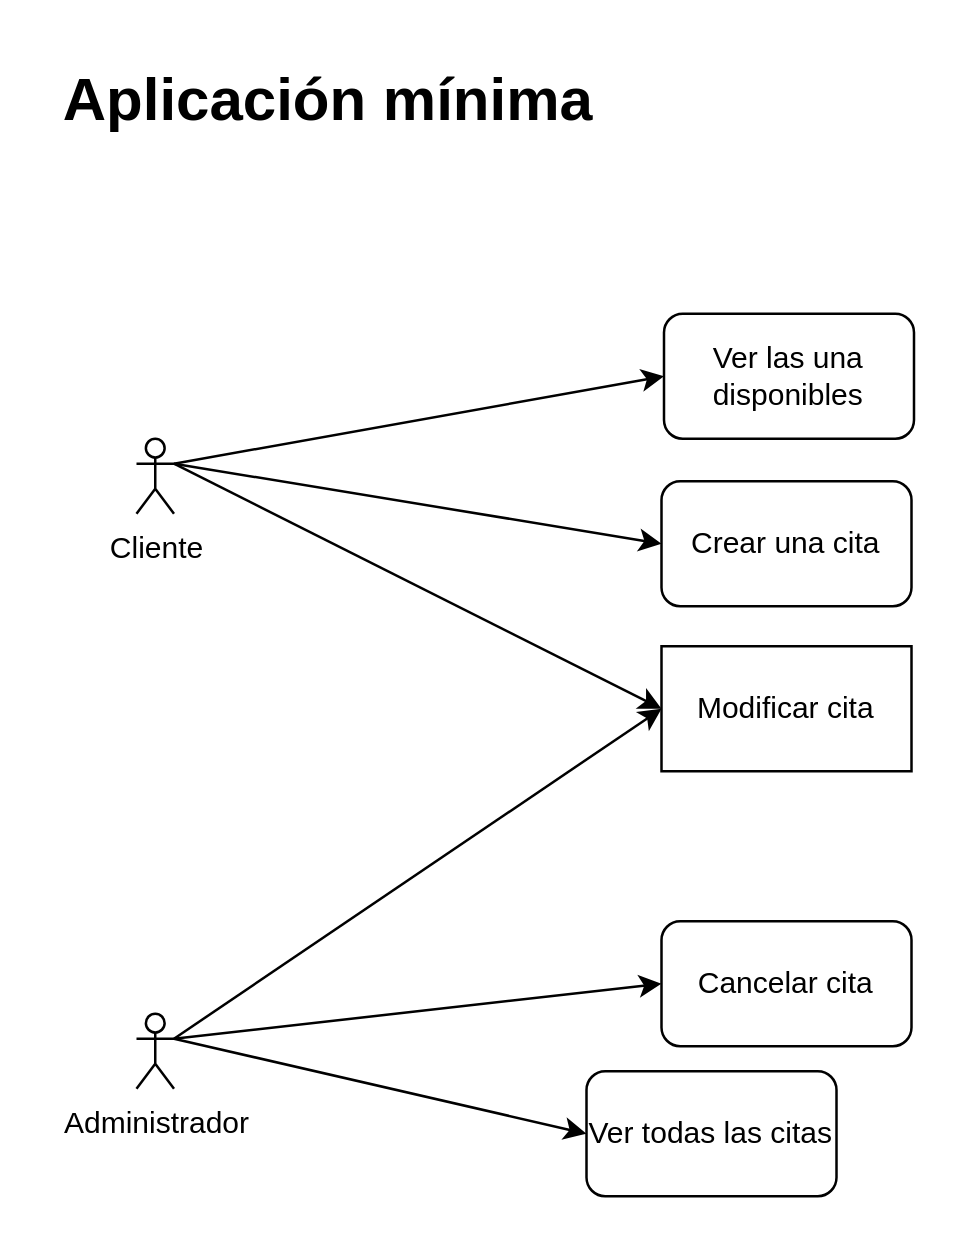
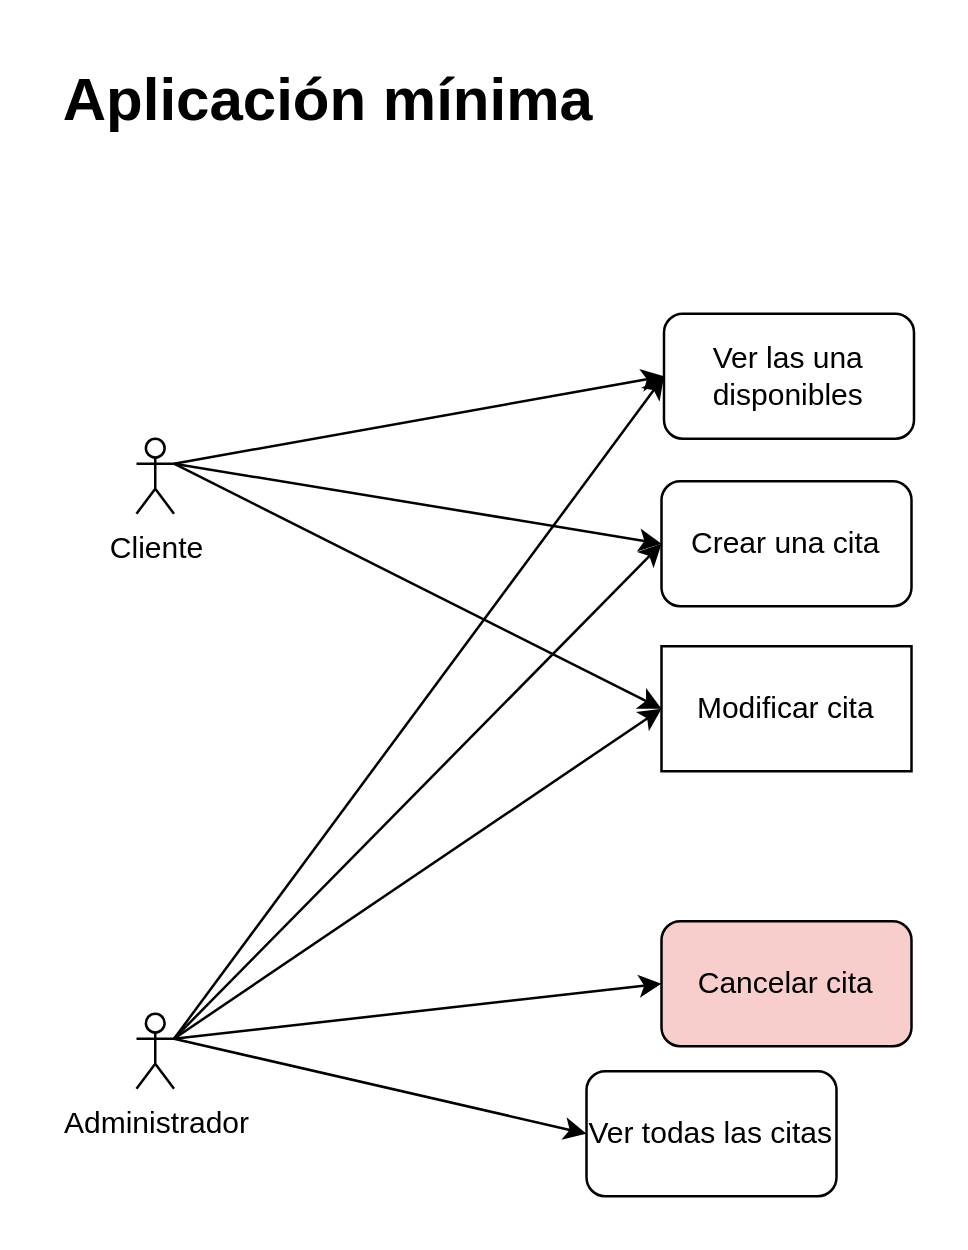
none -> (337, 818)
none -> (368, 841)
(786, 984) -> (786, 984)
